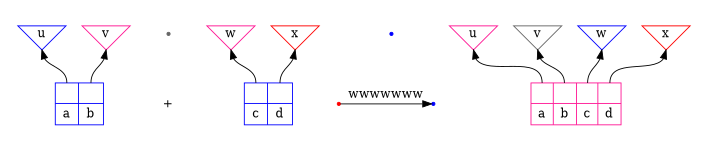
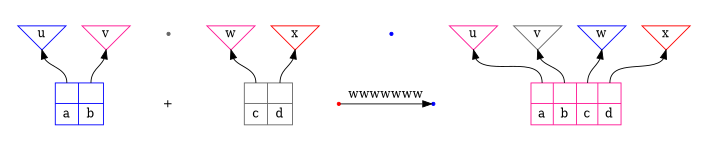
(268, 104) -> (268, 104)
